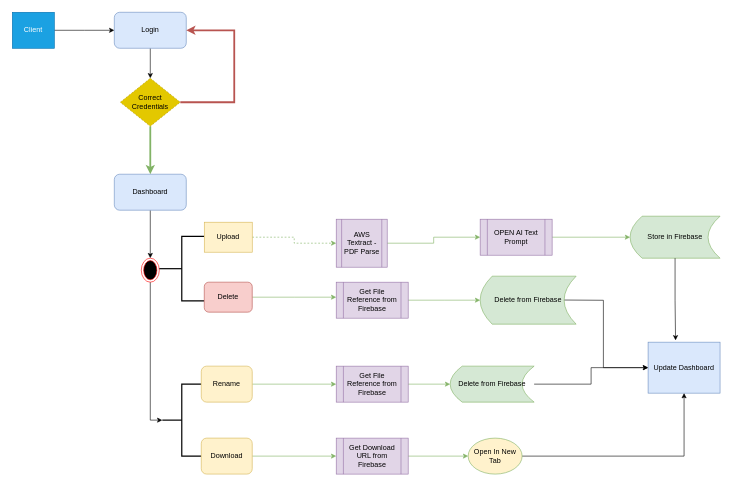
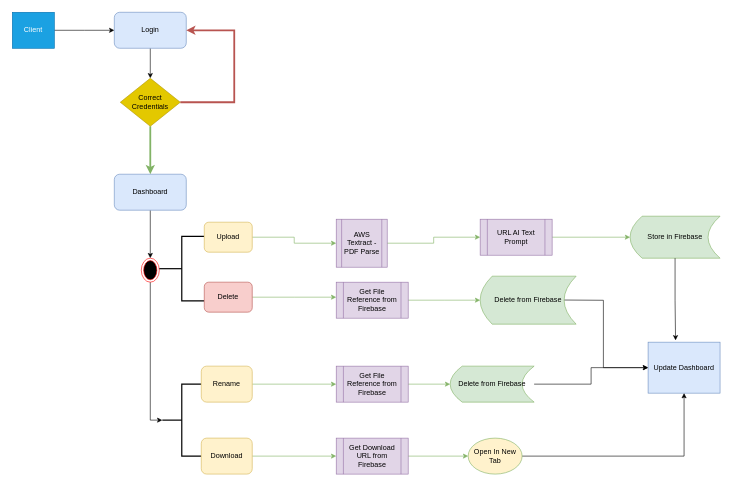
(150, 102) -> (150, 102)
(228, 237) -> (228, 237)
(516, 237) -> (516, 237)
(294, 238) -> (294, 238)
